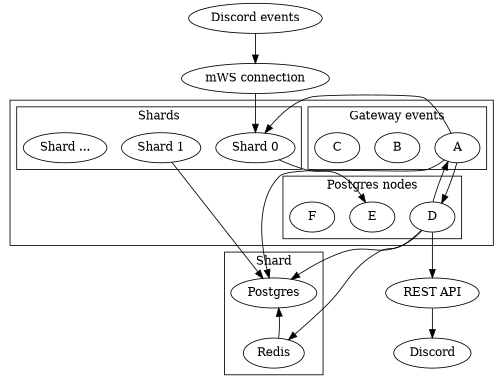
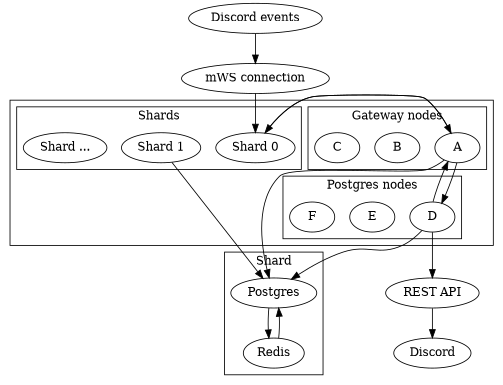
(397, 116) -> (397, 116)
(324, 171) -> (356, 95)
(352, 274) -> (268, 319)
